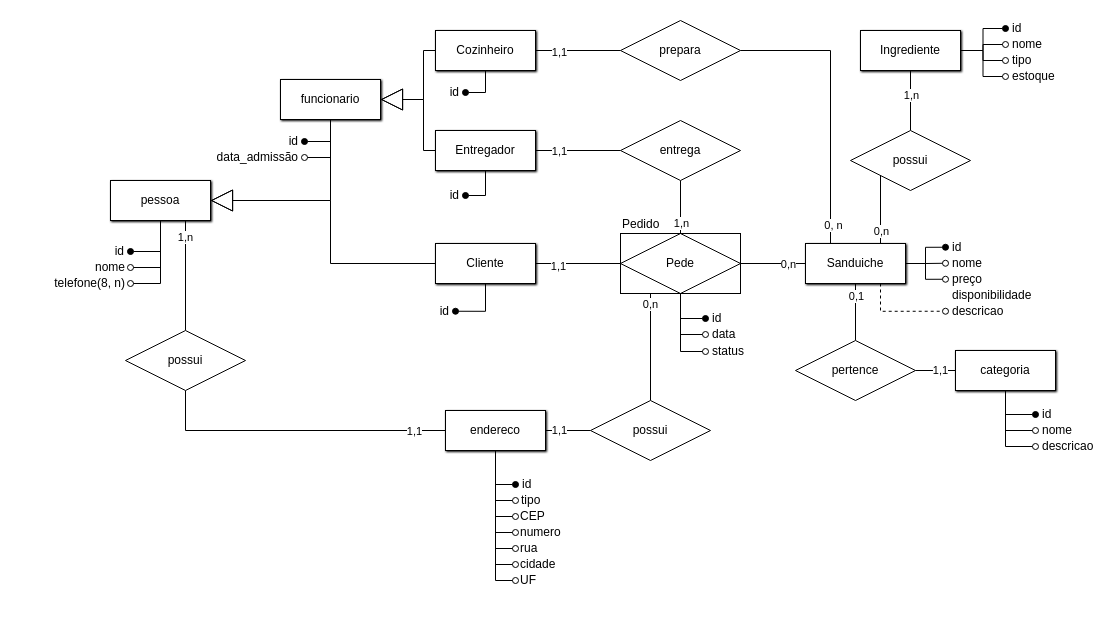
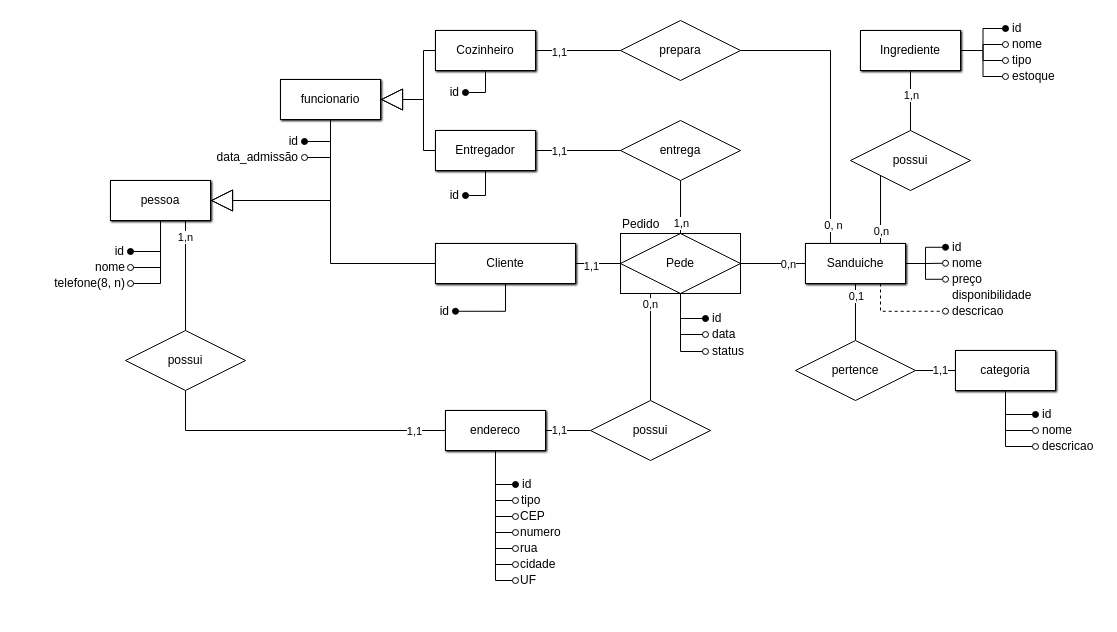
(486, 264) -> (506, 264)
